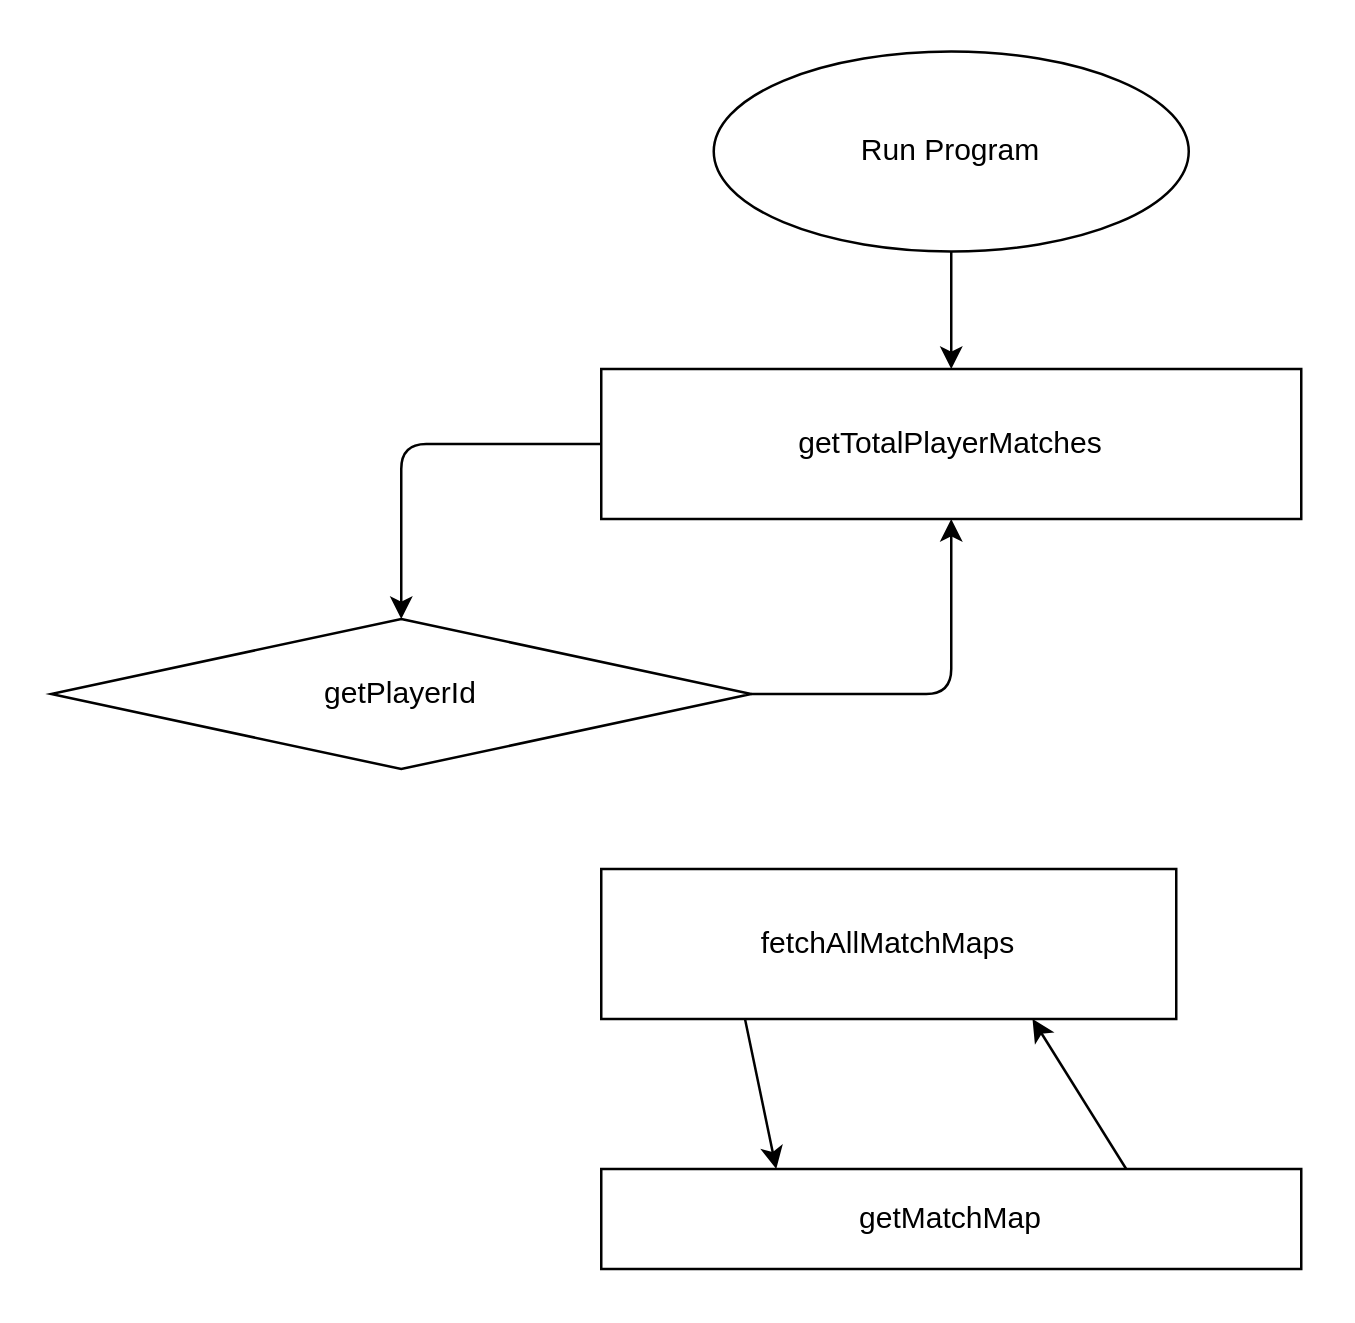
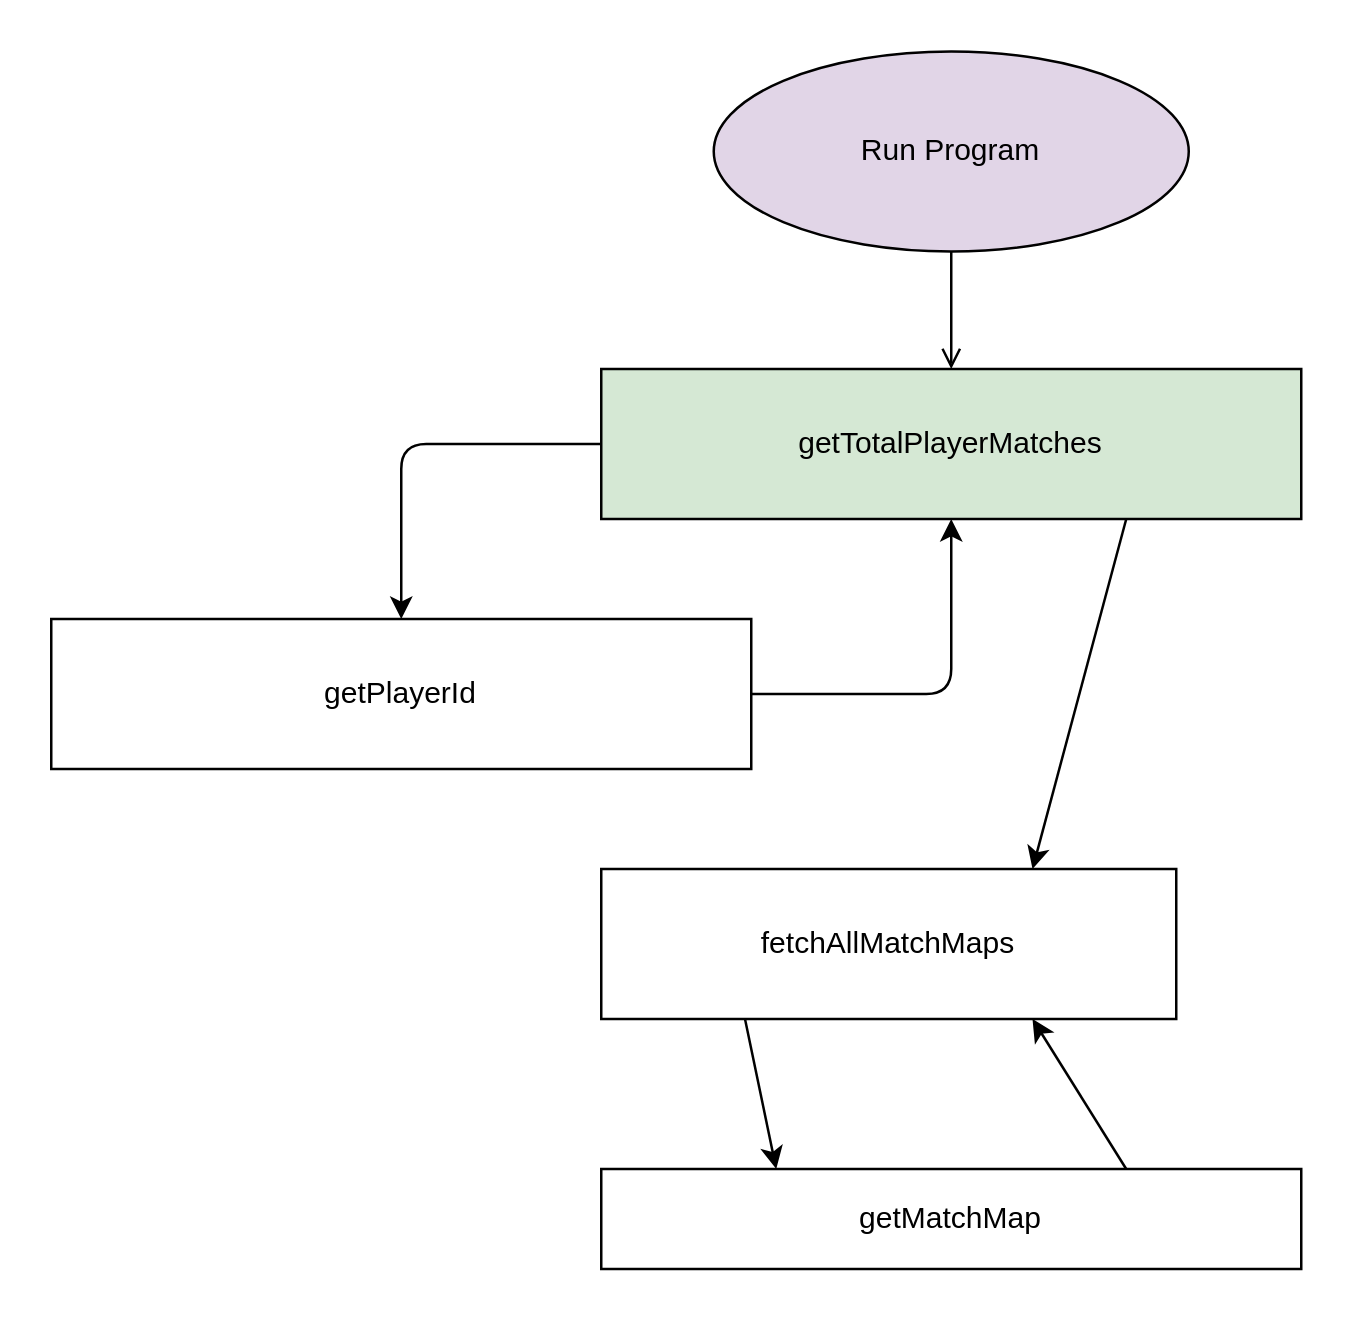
(951, 151) -> (951, 151)
(951, 351) -> (951, 355)
(951, 444) -> (951, 444)
none -> (1081, 686)
(401, 694) -> (401, 694)
